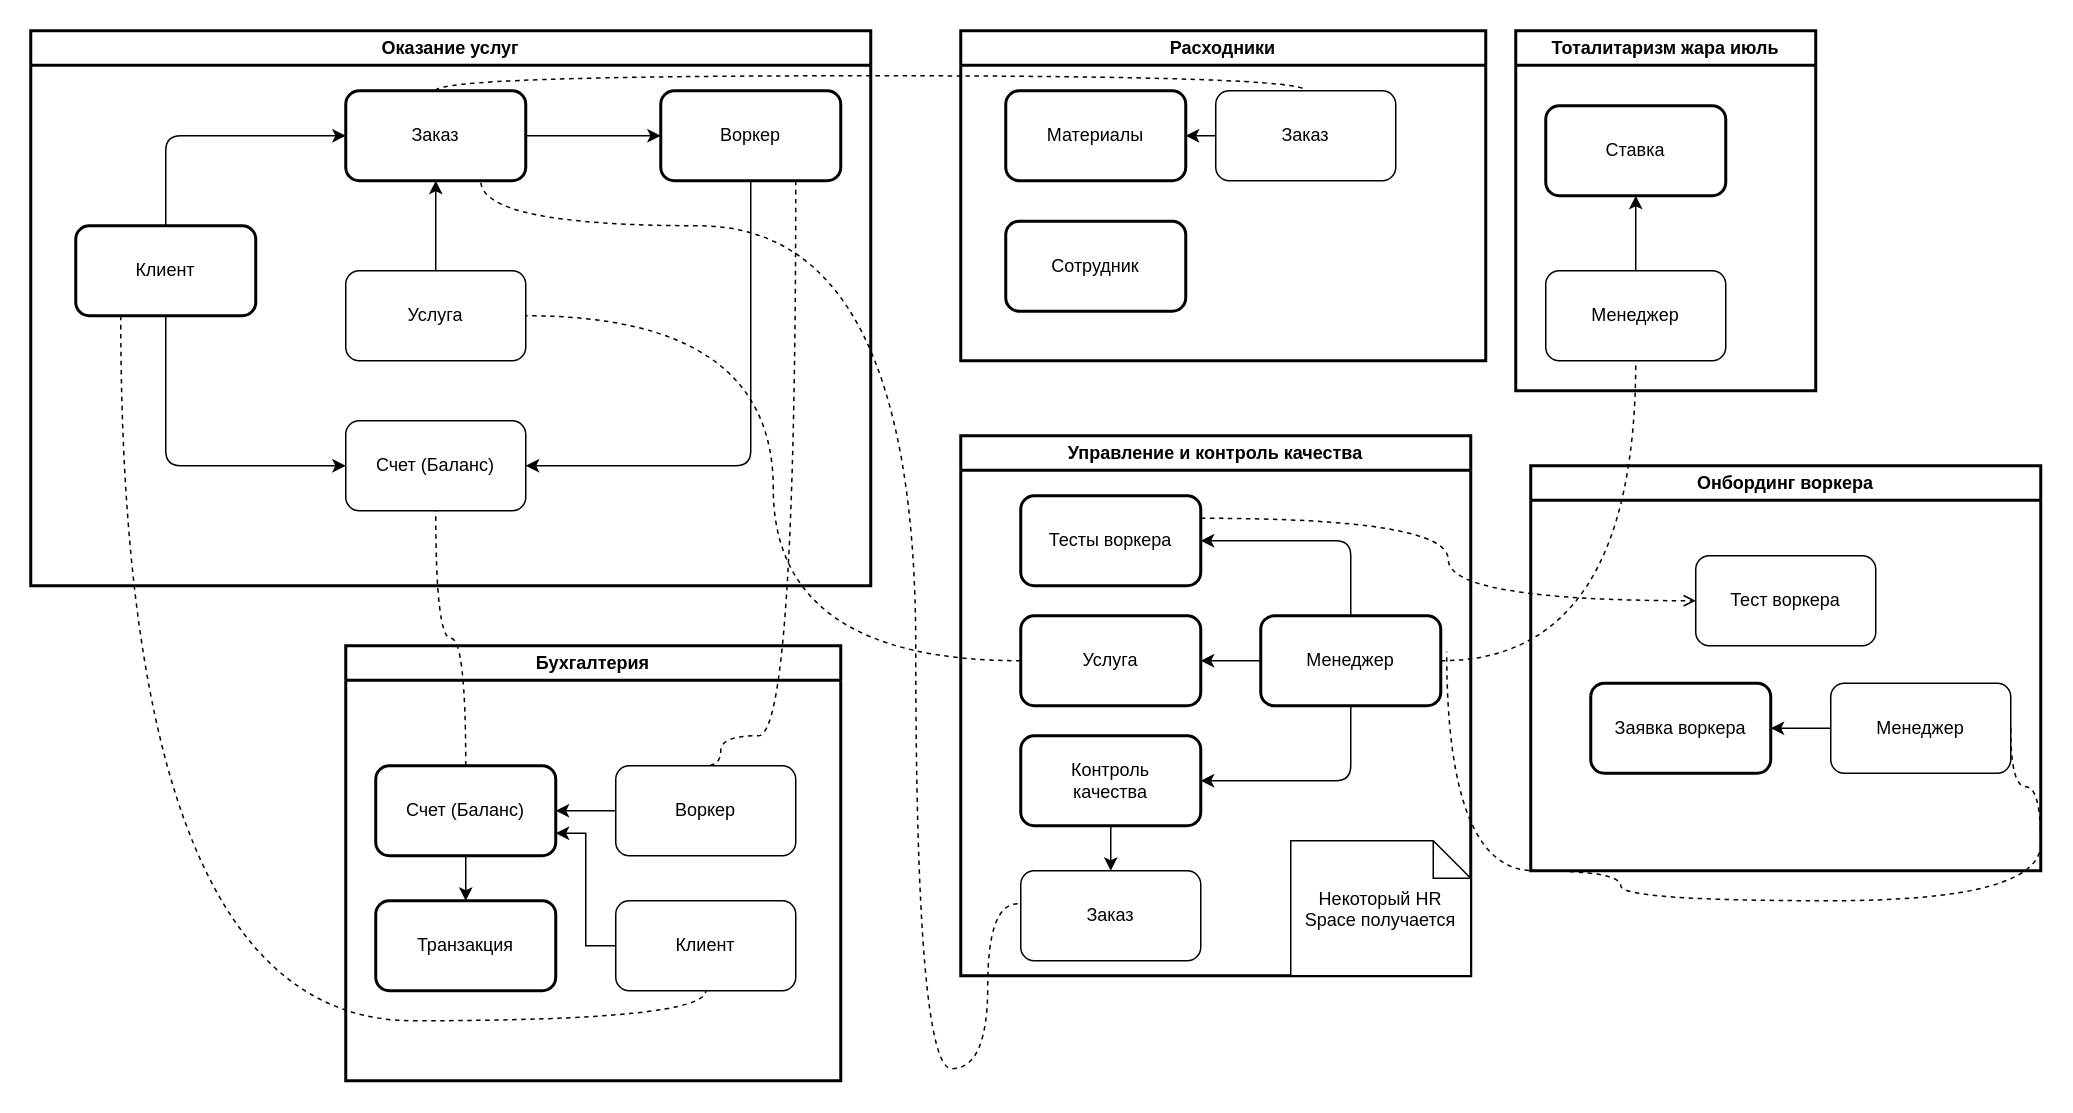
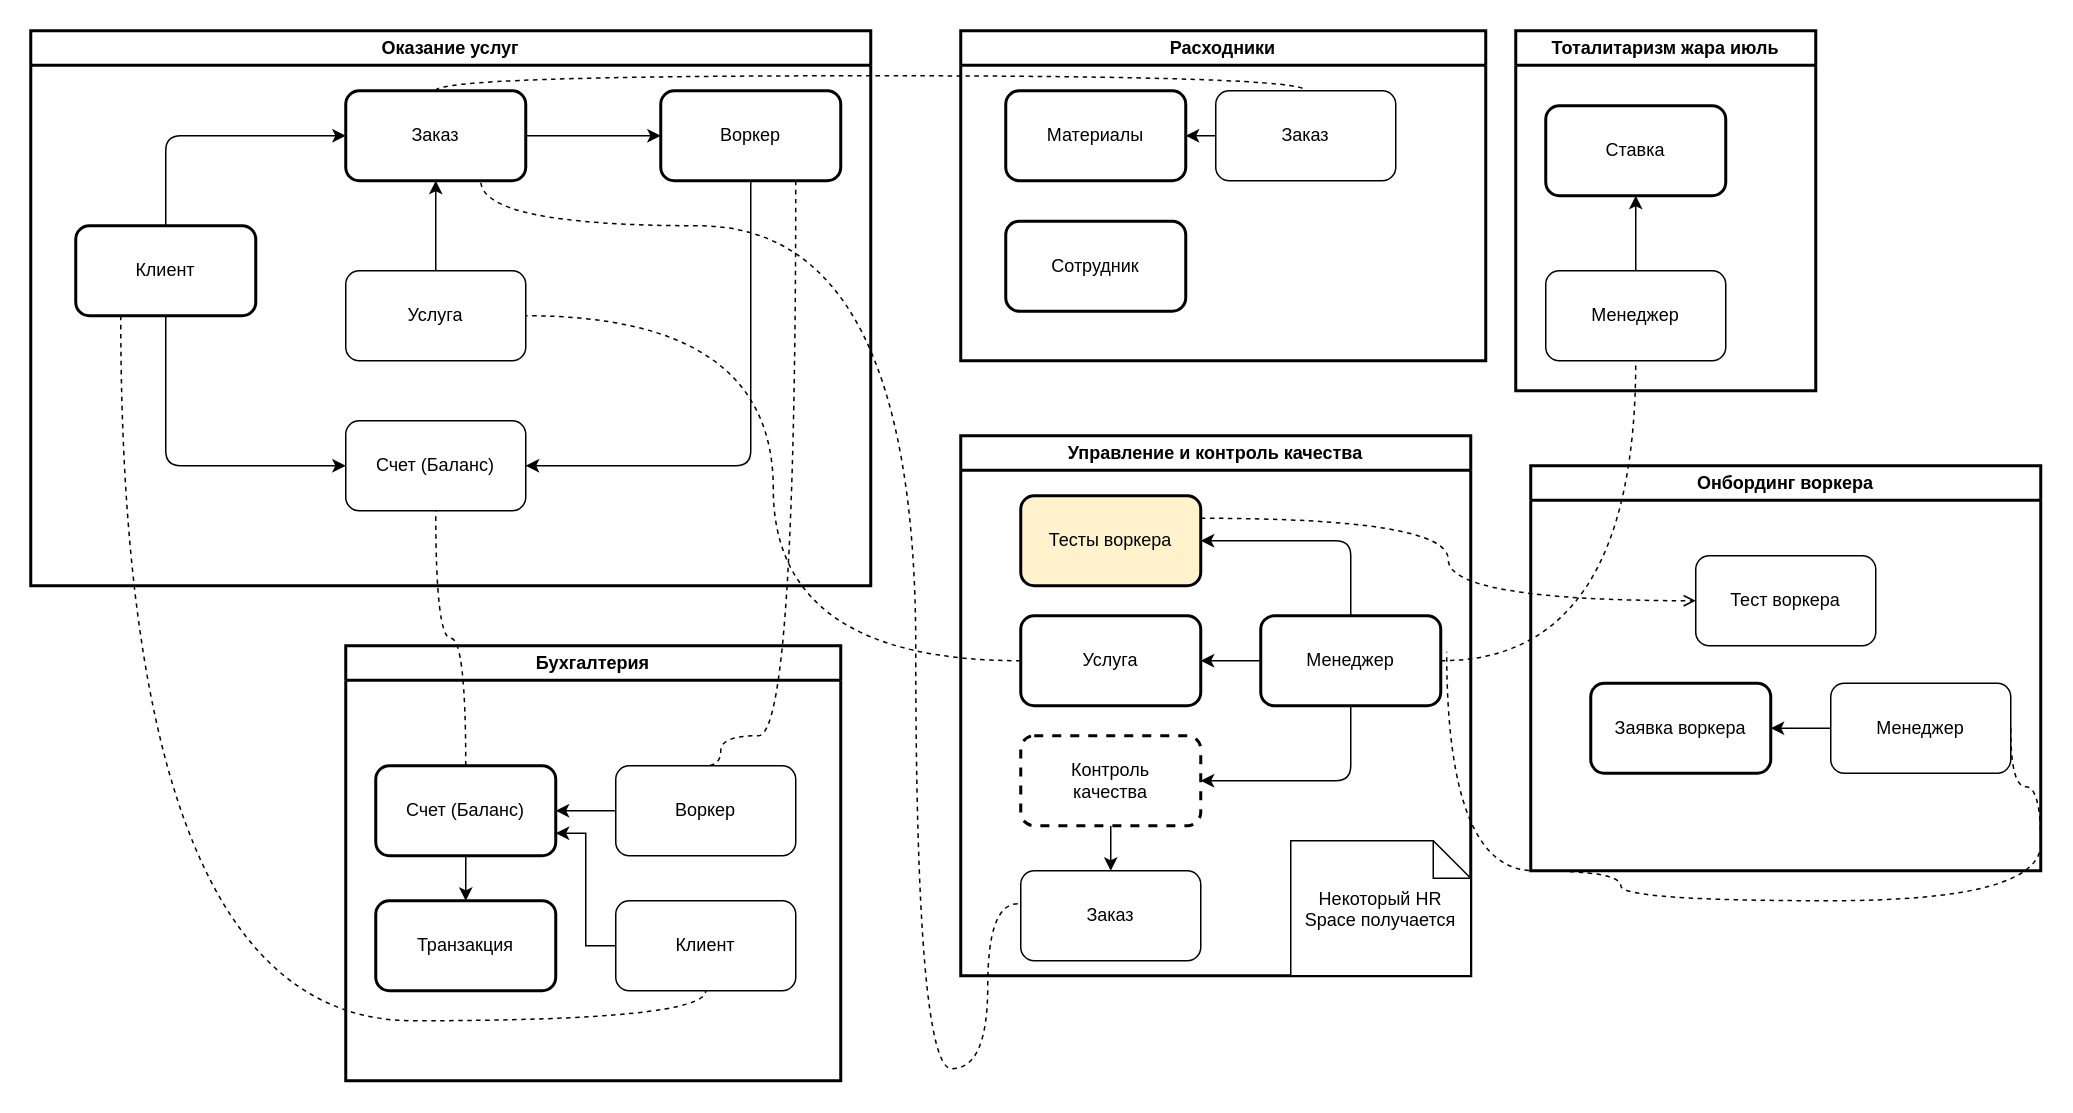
(1111, 541) -> (1111, 541)
(1111, 781) -> (1111, 781)
